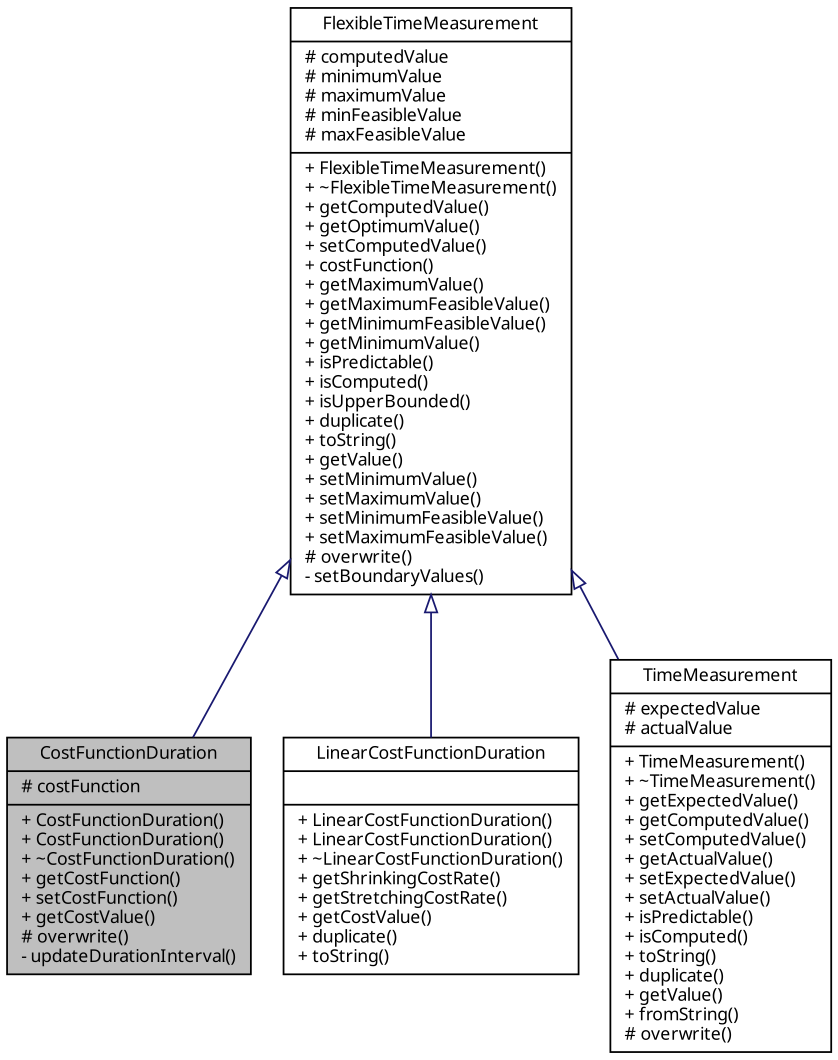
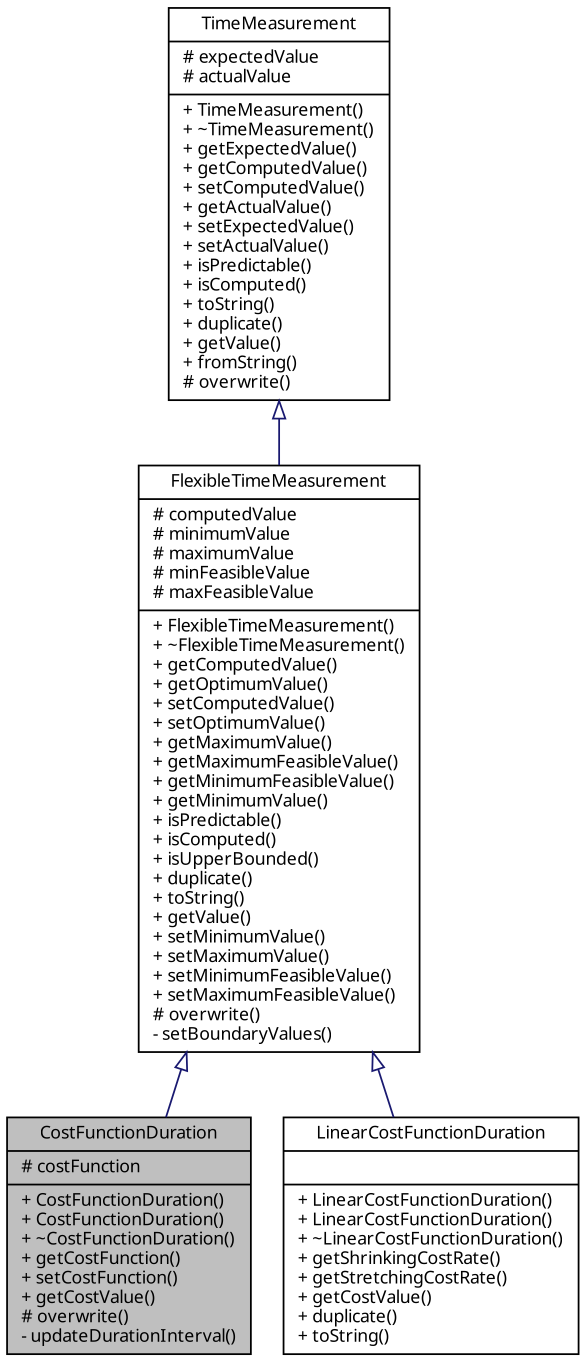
(369, 266) -> (239, 723)
(599, 623) -> (279, 442)
